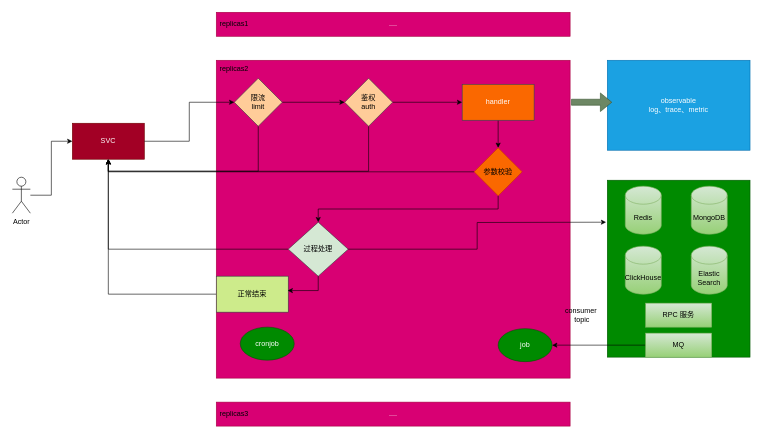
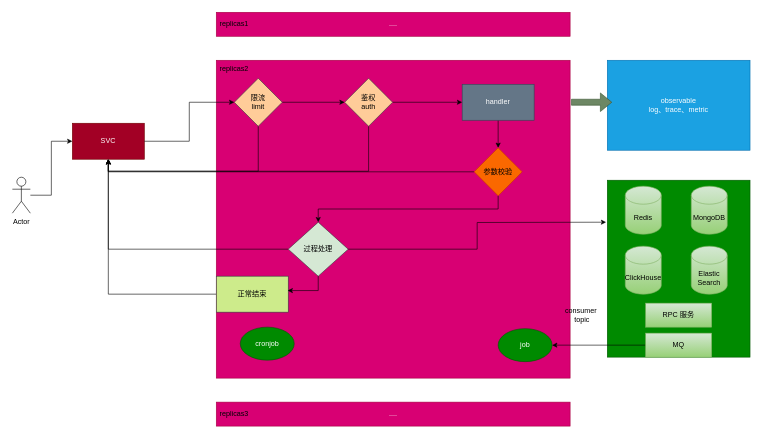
(498, 102) -> (498, 102)
